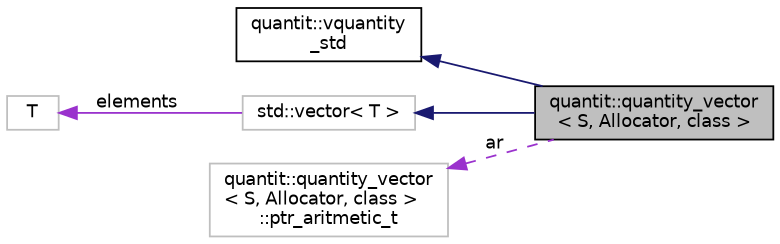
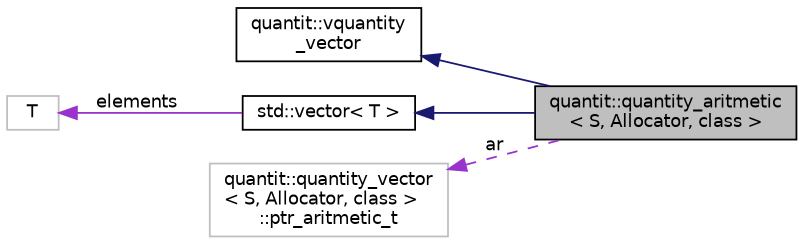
(329, 35) -> (329, 35)
(329, 113) -> (329, 113)
(654, 113) -> (666, 113)
